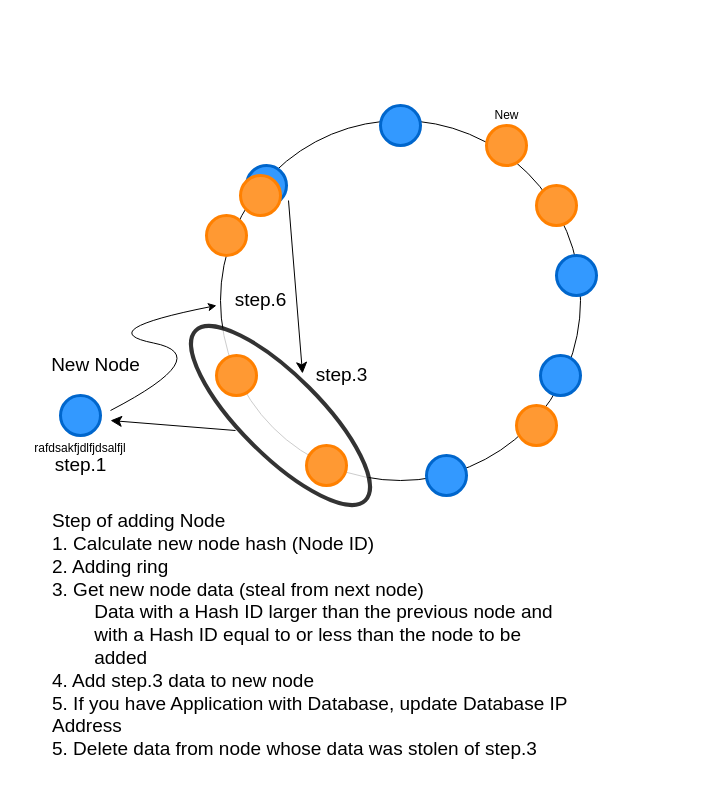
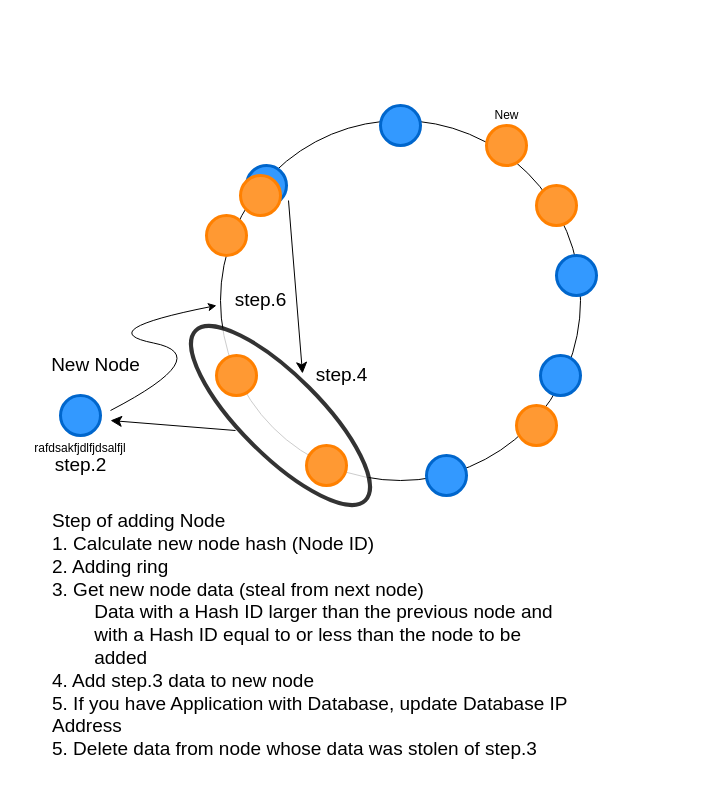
(342, 376) -> (342, 376)
(81, 466) -> (81, 466)
